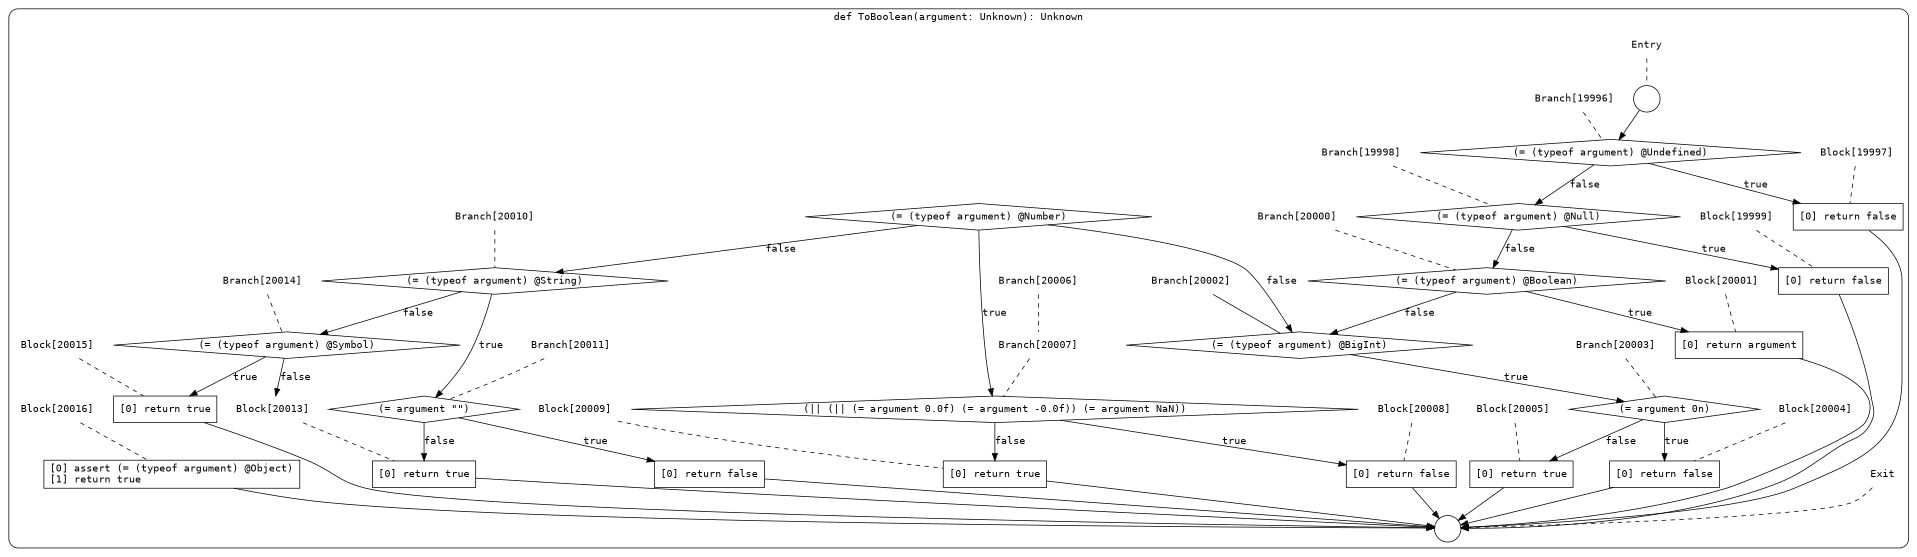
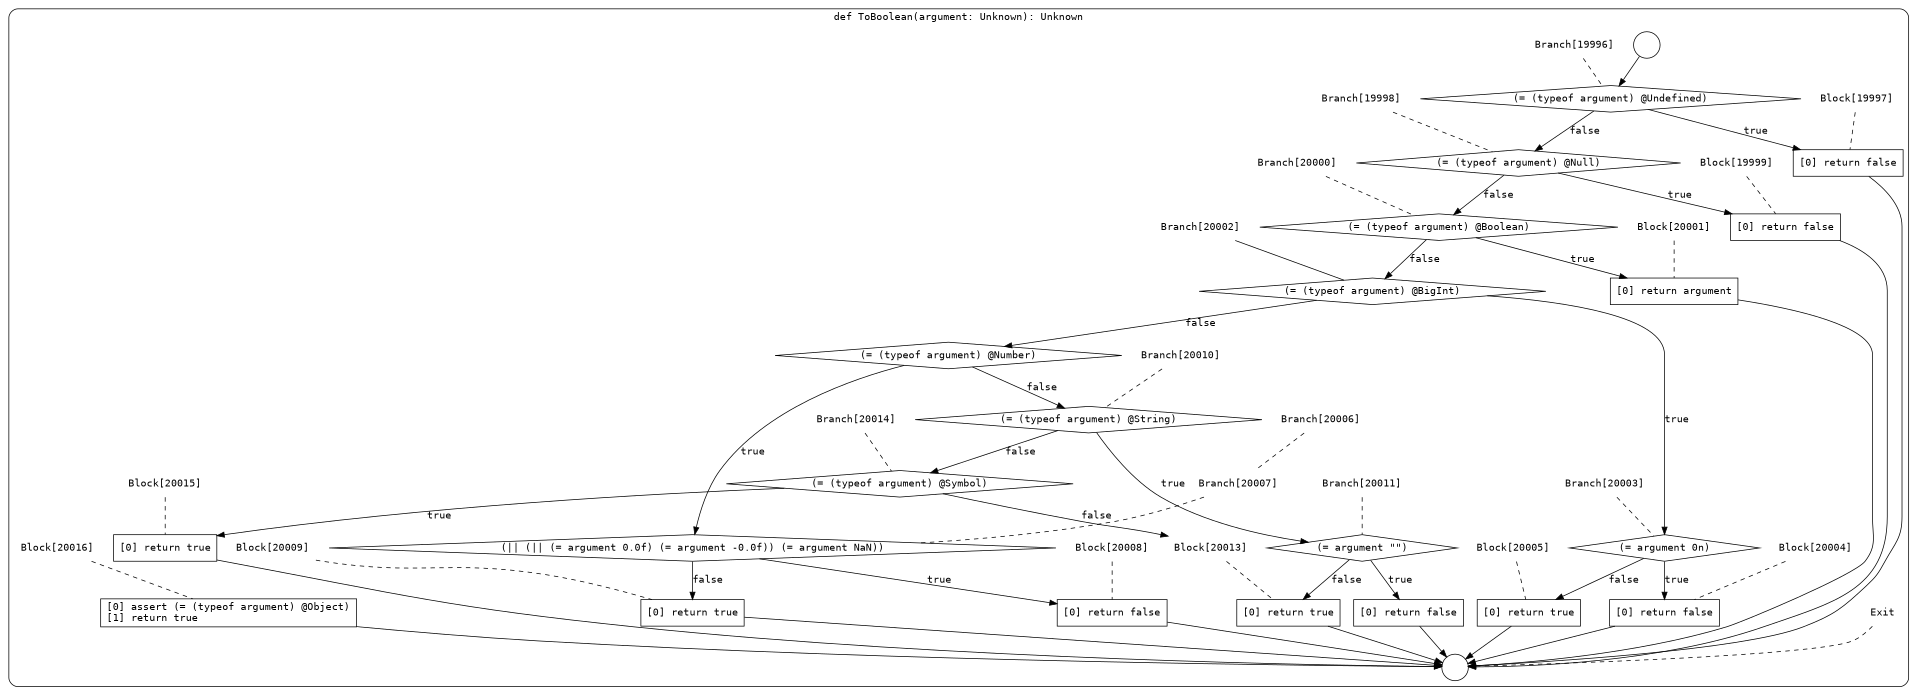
(1647, 45) -> none
(1183, 247) -> (1164, 323)
